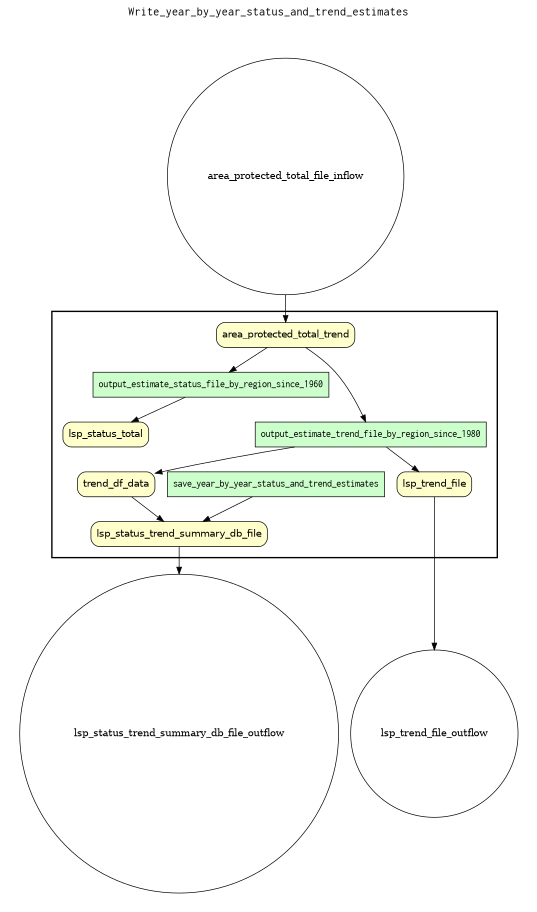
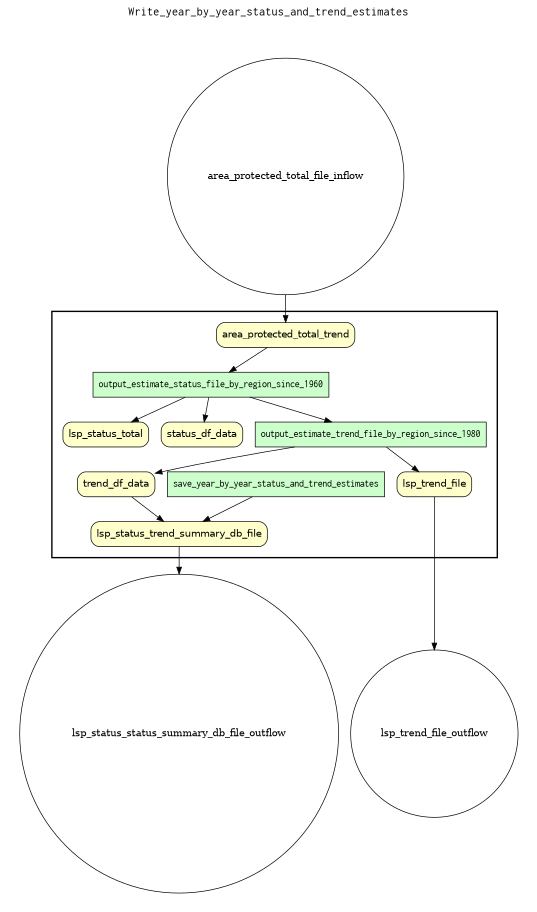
(340, 377) -> (287, 409)
none -> (202, 435)
(179, 734) -> (179, 734)
